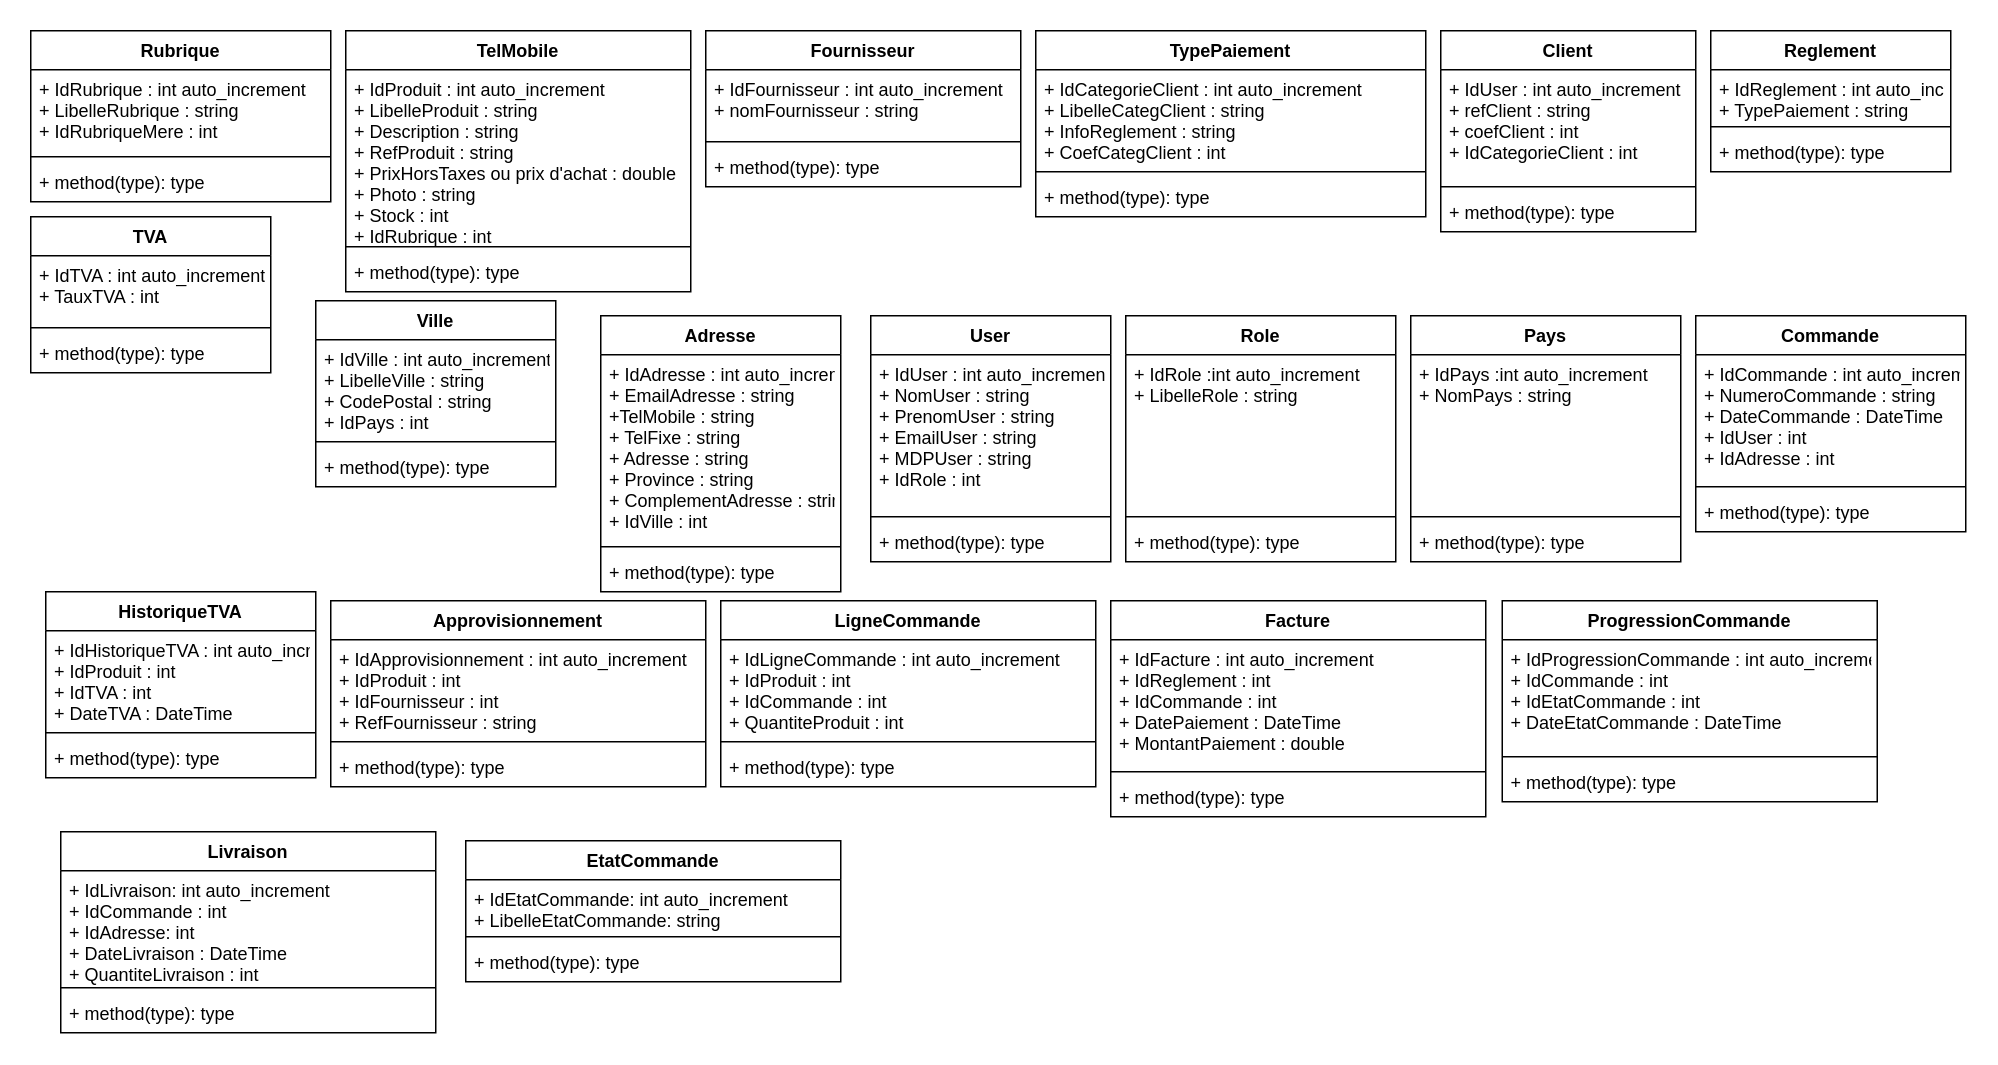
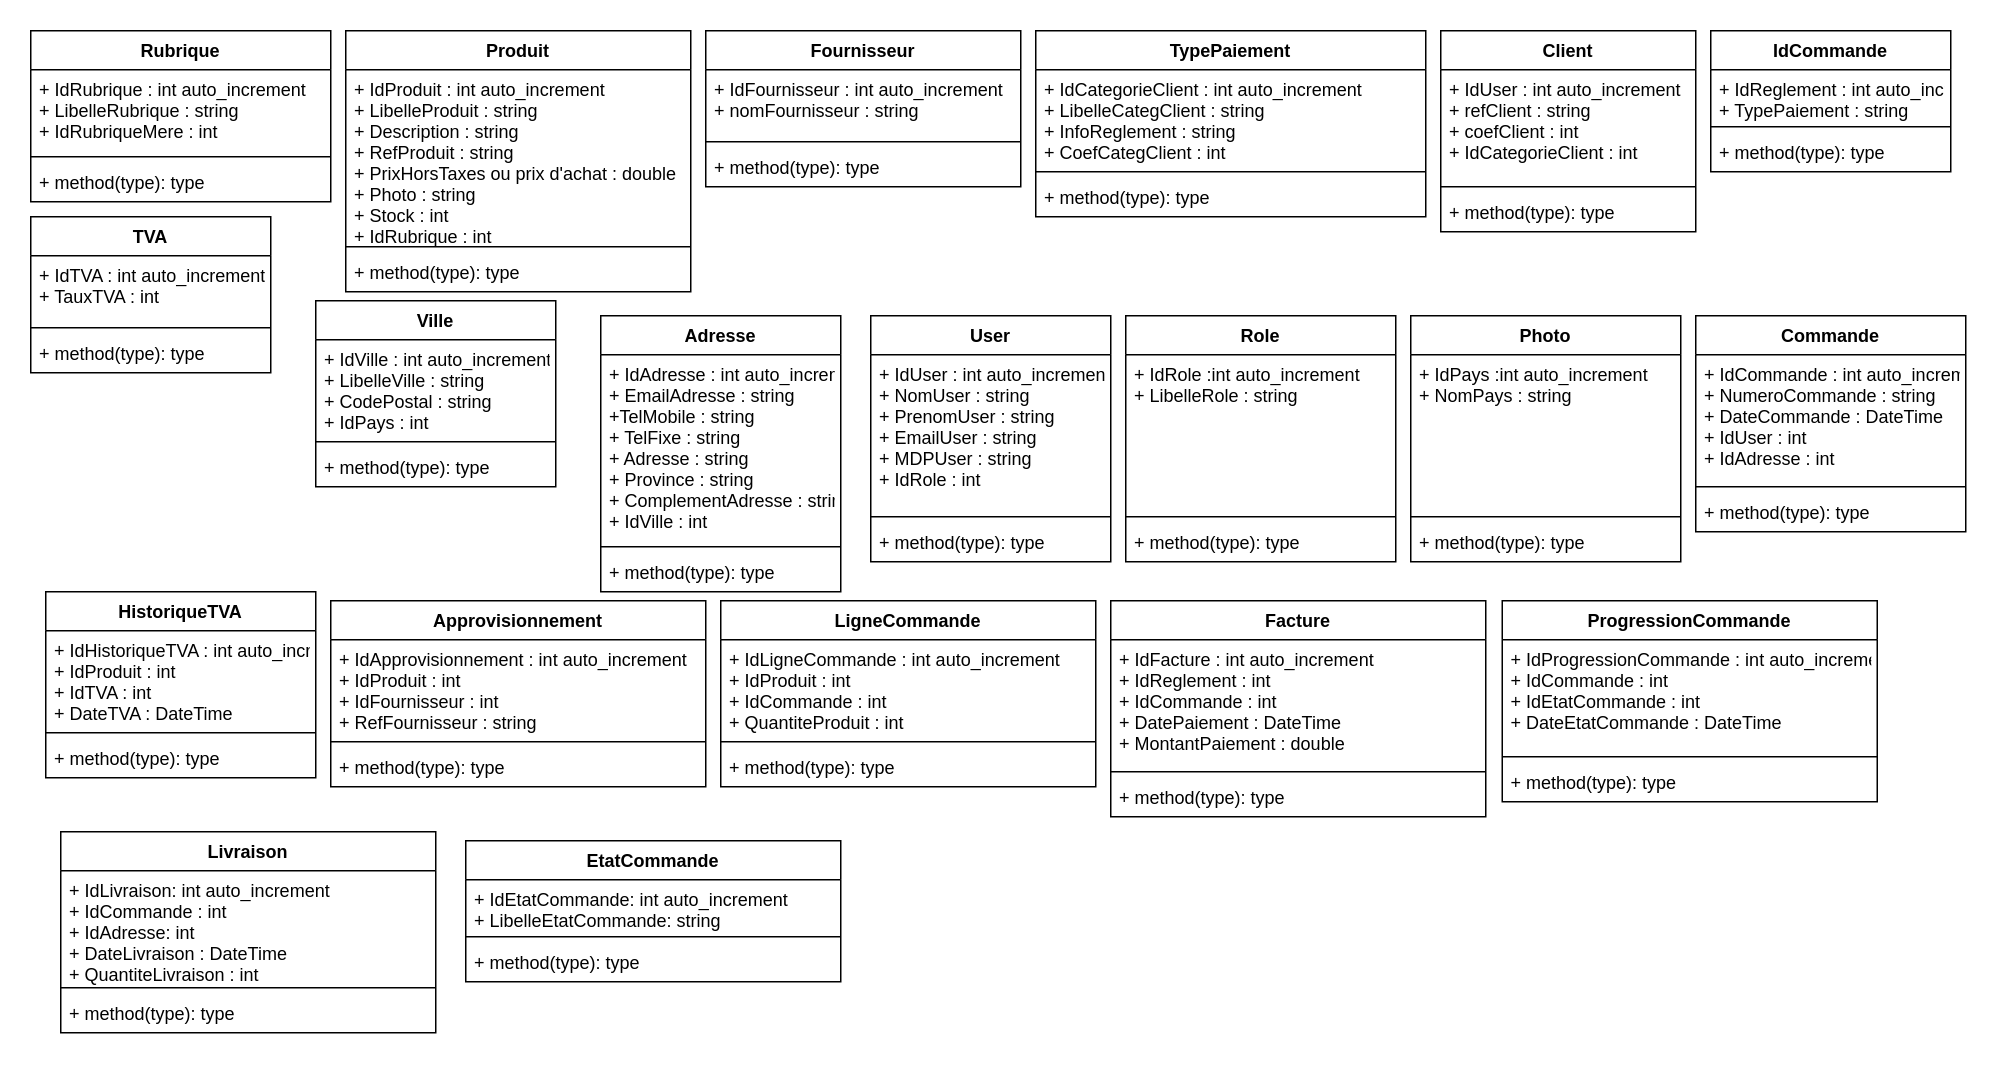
(518, 51) -> (518, 51)
(1830, 51) -> (1830, 51)
(1545, 336) -> (1545, 336)
